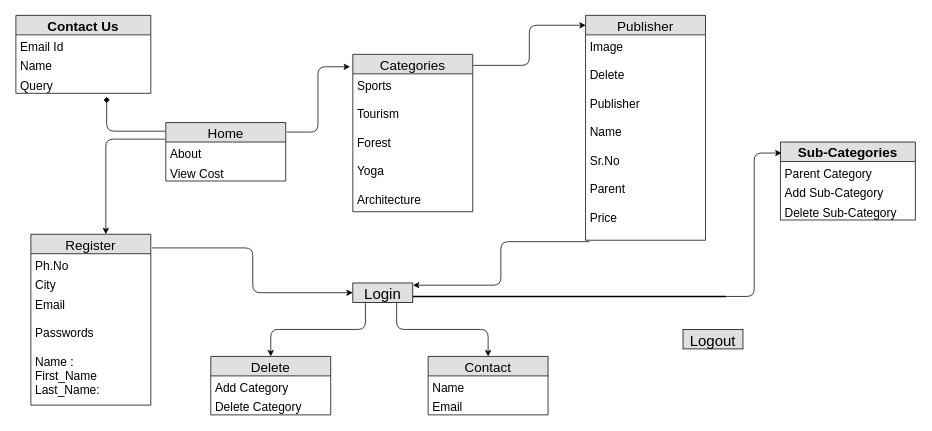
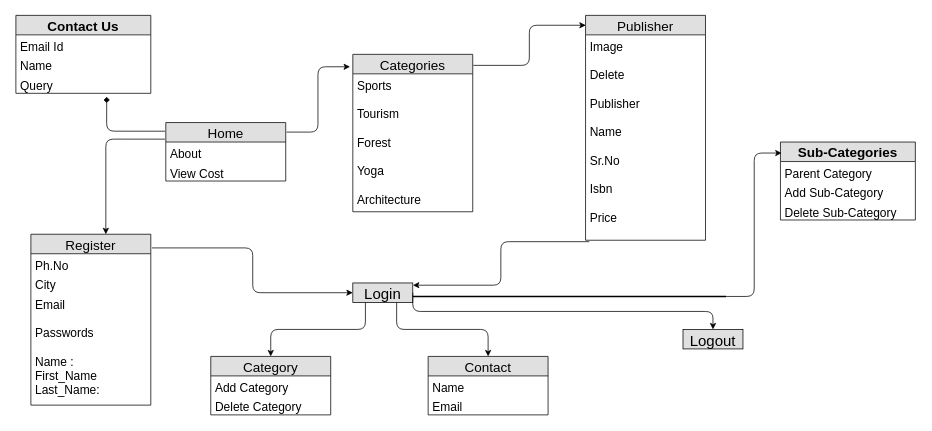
(606, 47) -> (606, 47)
none -> (564, 312)
(270, 368) -> (270, 368)
